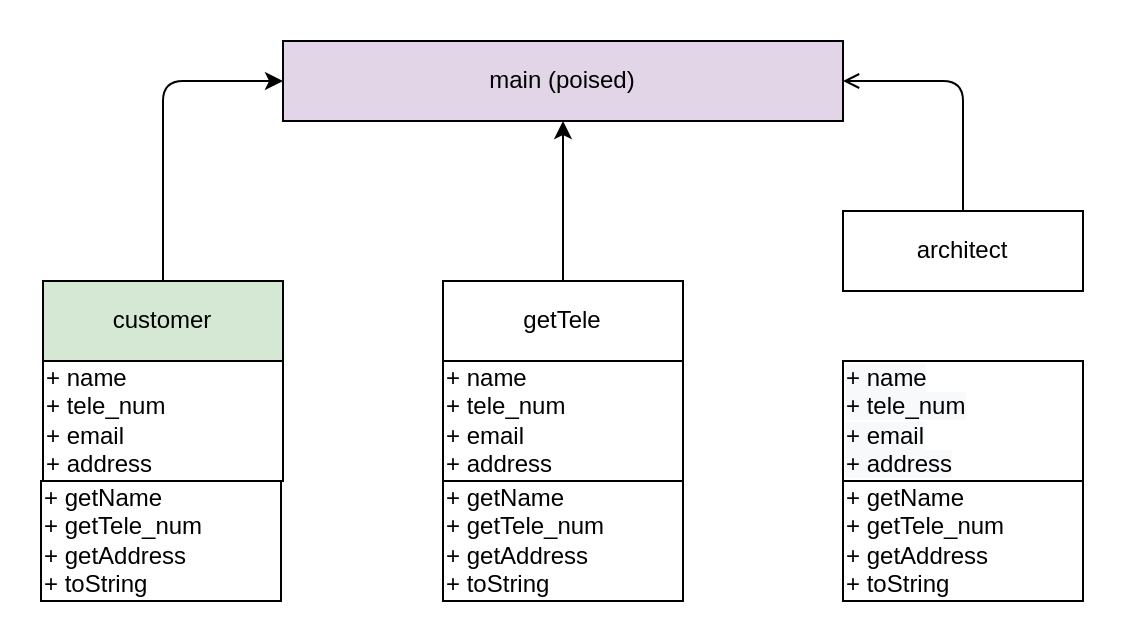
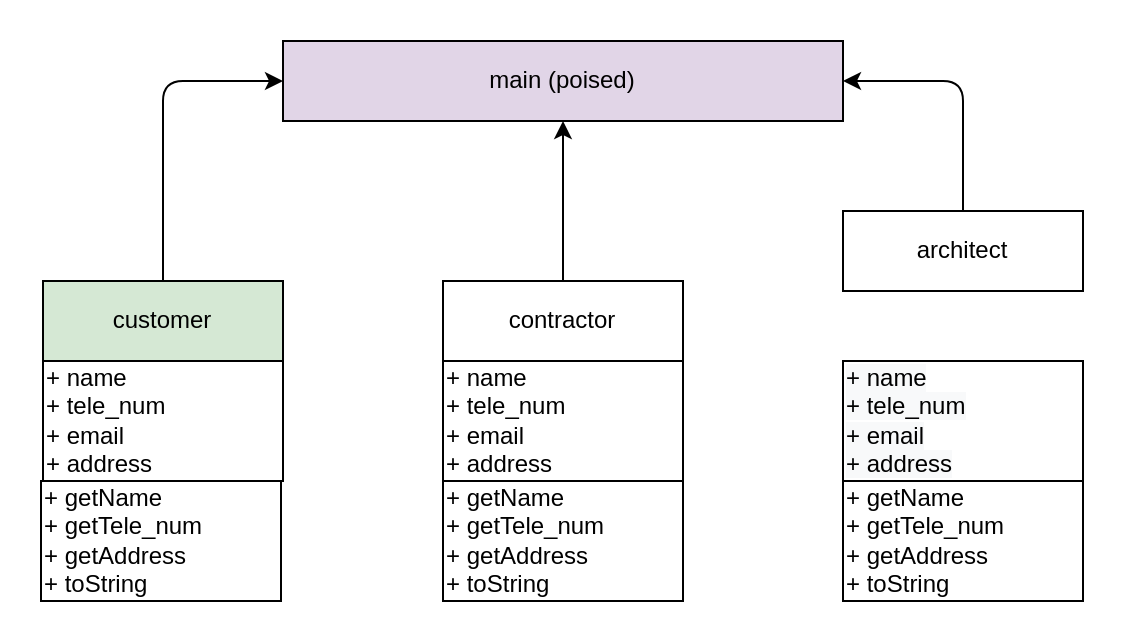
(855, 81) -> (858, 81)
(563, 321) -> (563, 321)
